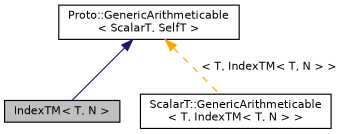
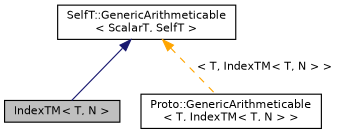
(149, 22) -> (147, 22)
(236, 111) -> (231, 111)
